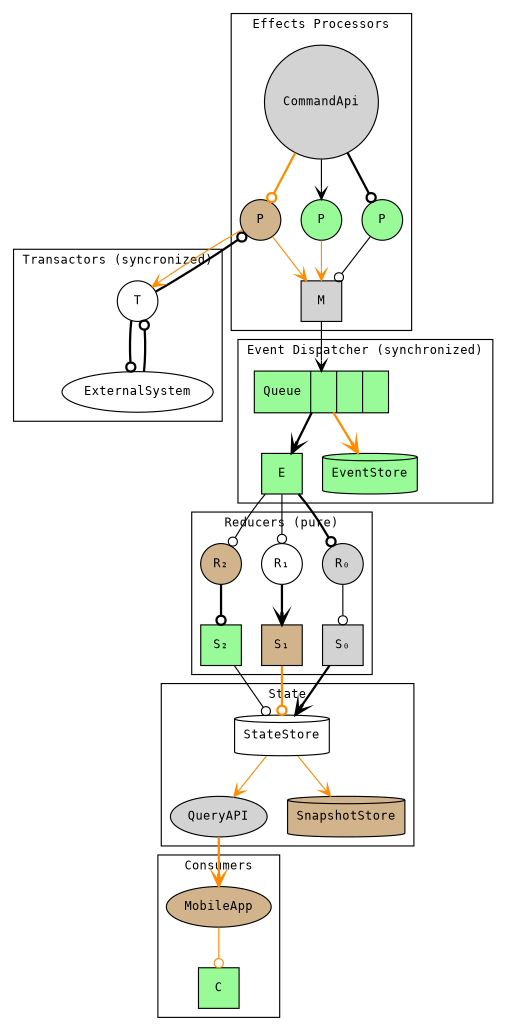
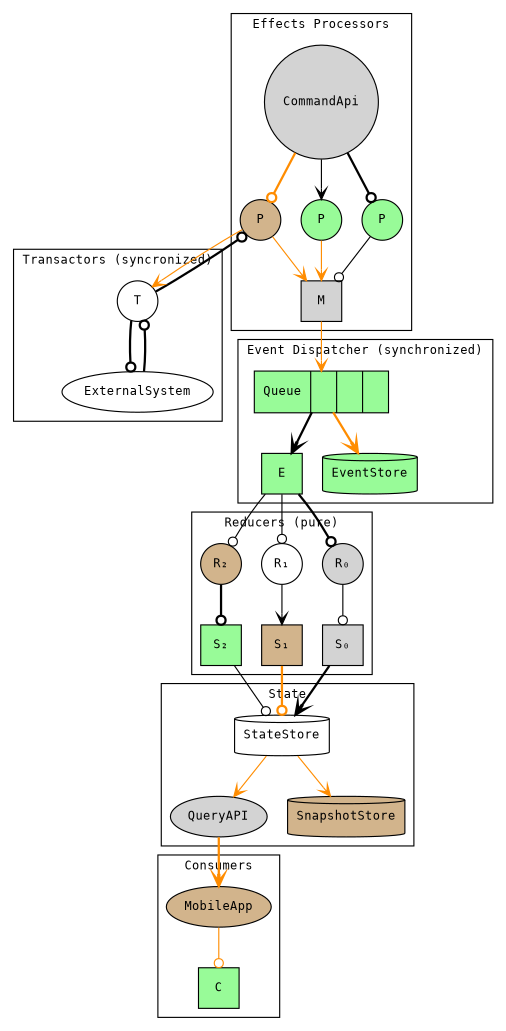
(321, 347) -> (321, 347)
(282, 599) -> (282, 599)
